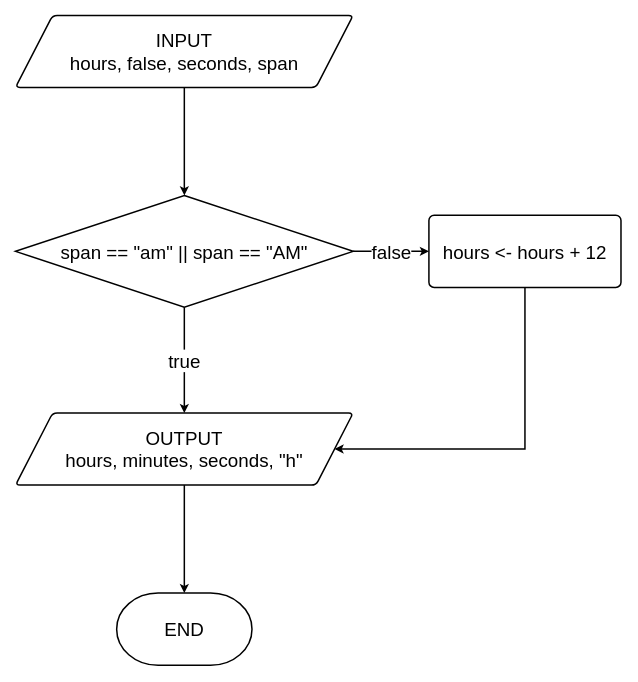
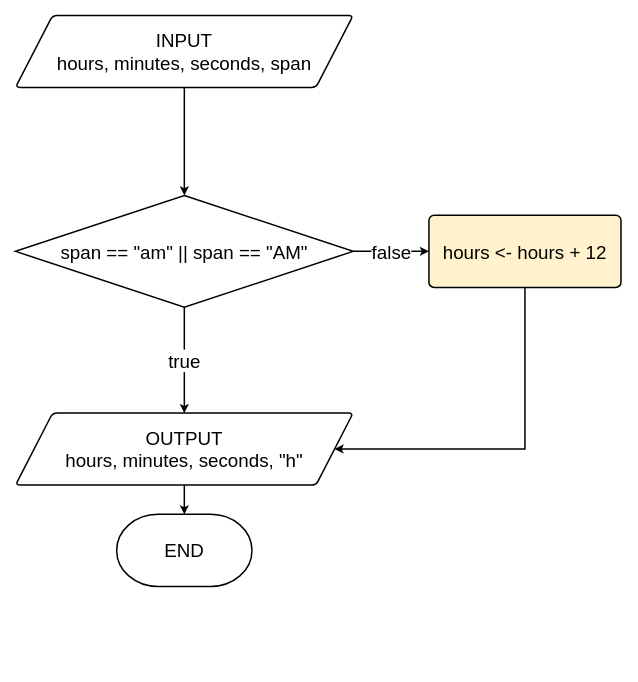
(184, 51) -> (184, 51)
(525, 251) -> (525, 251)
(184, 629) -> (184, 550)
